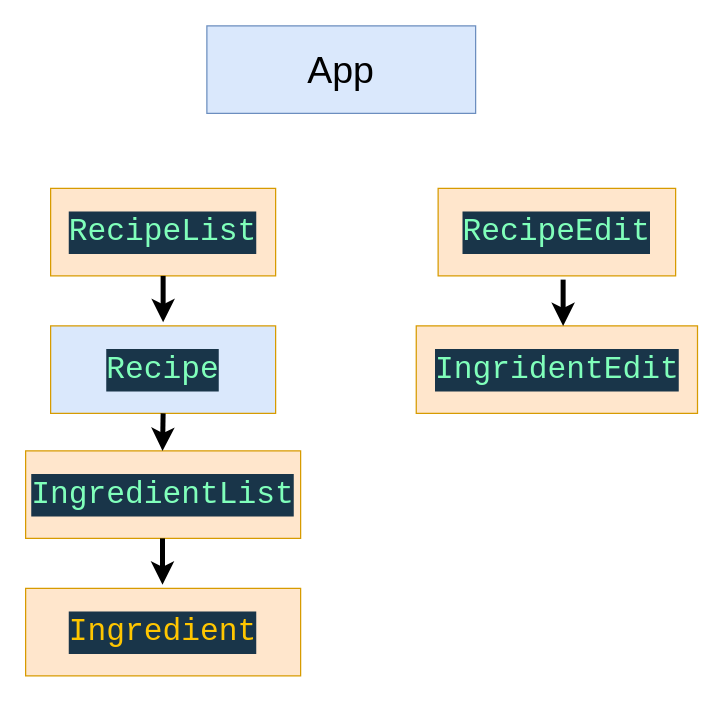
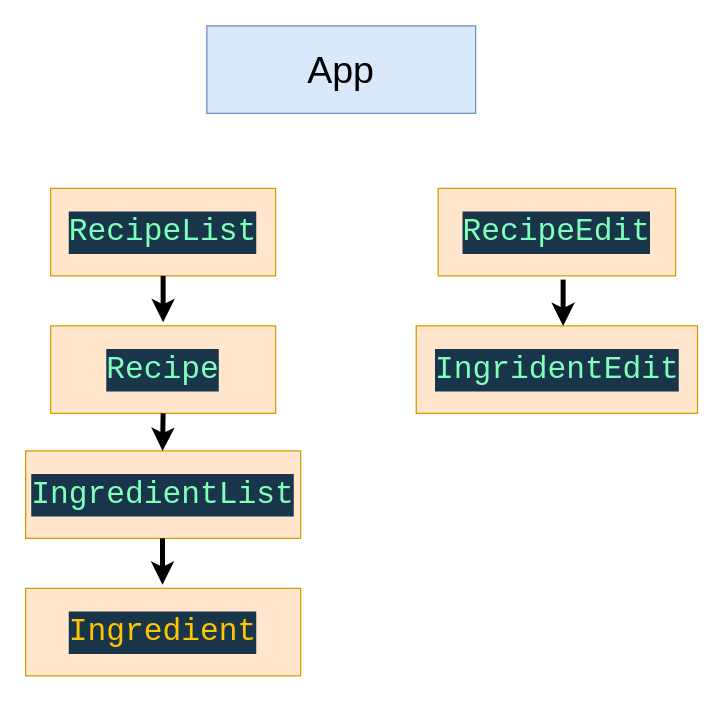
(163, 369) -> (163, 369)
